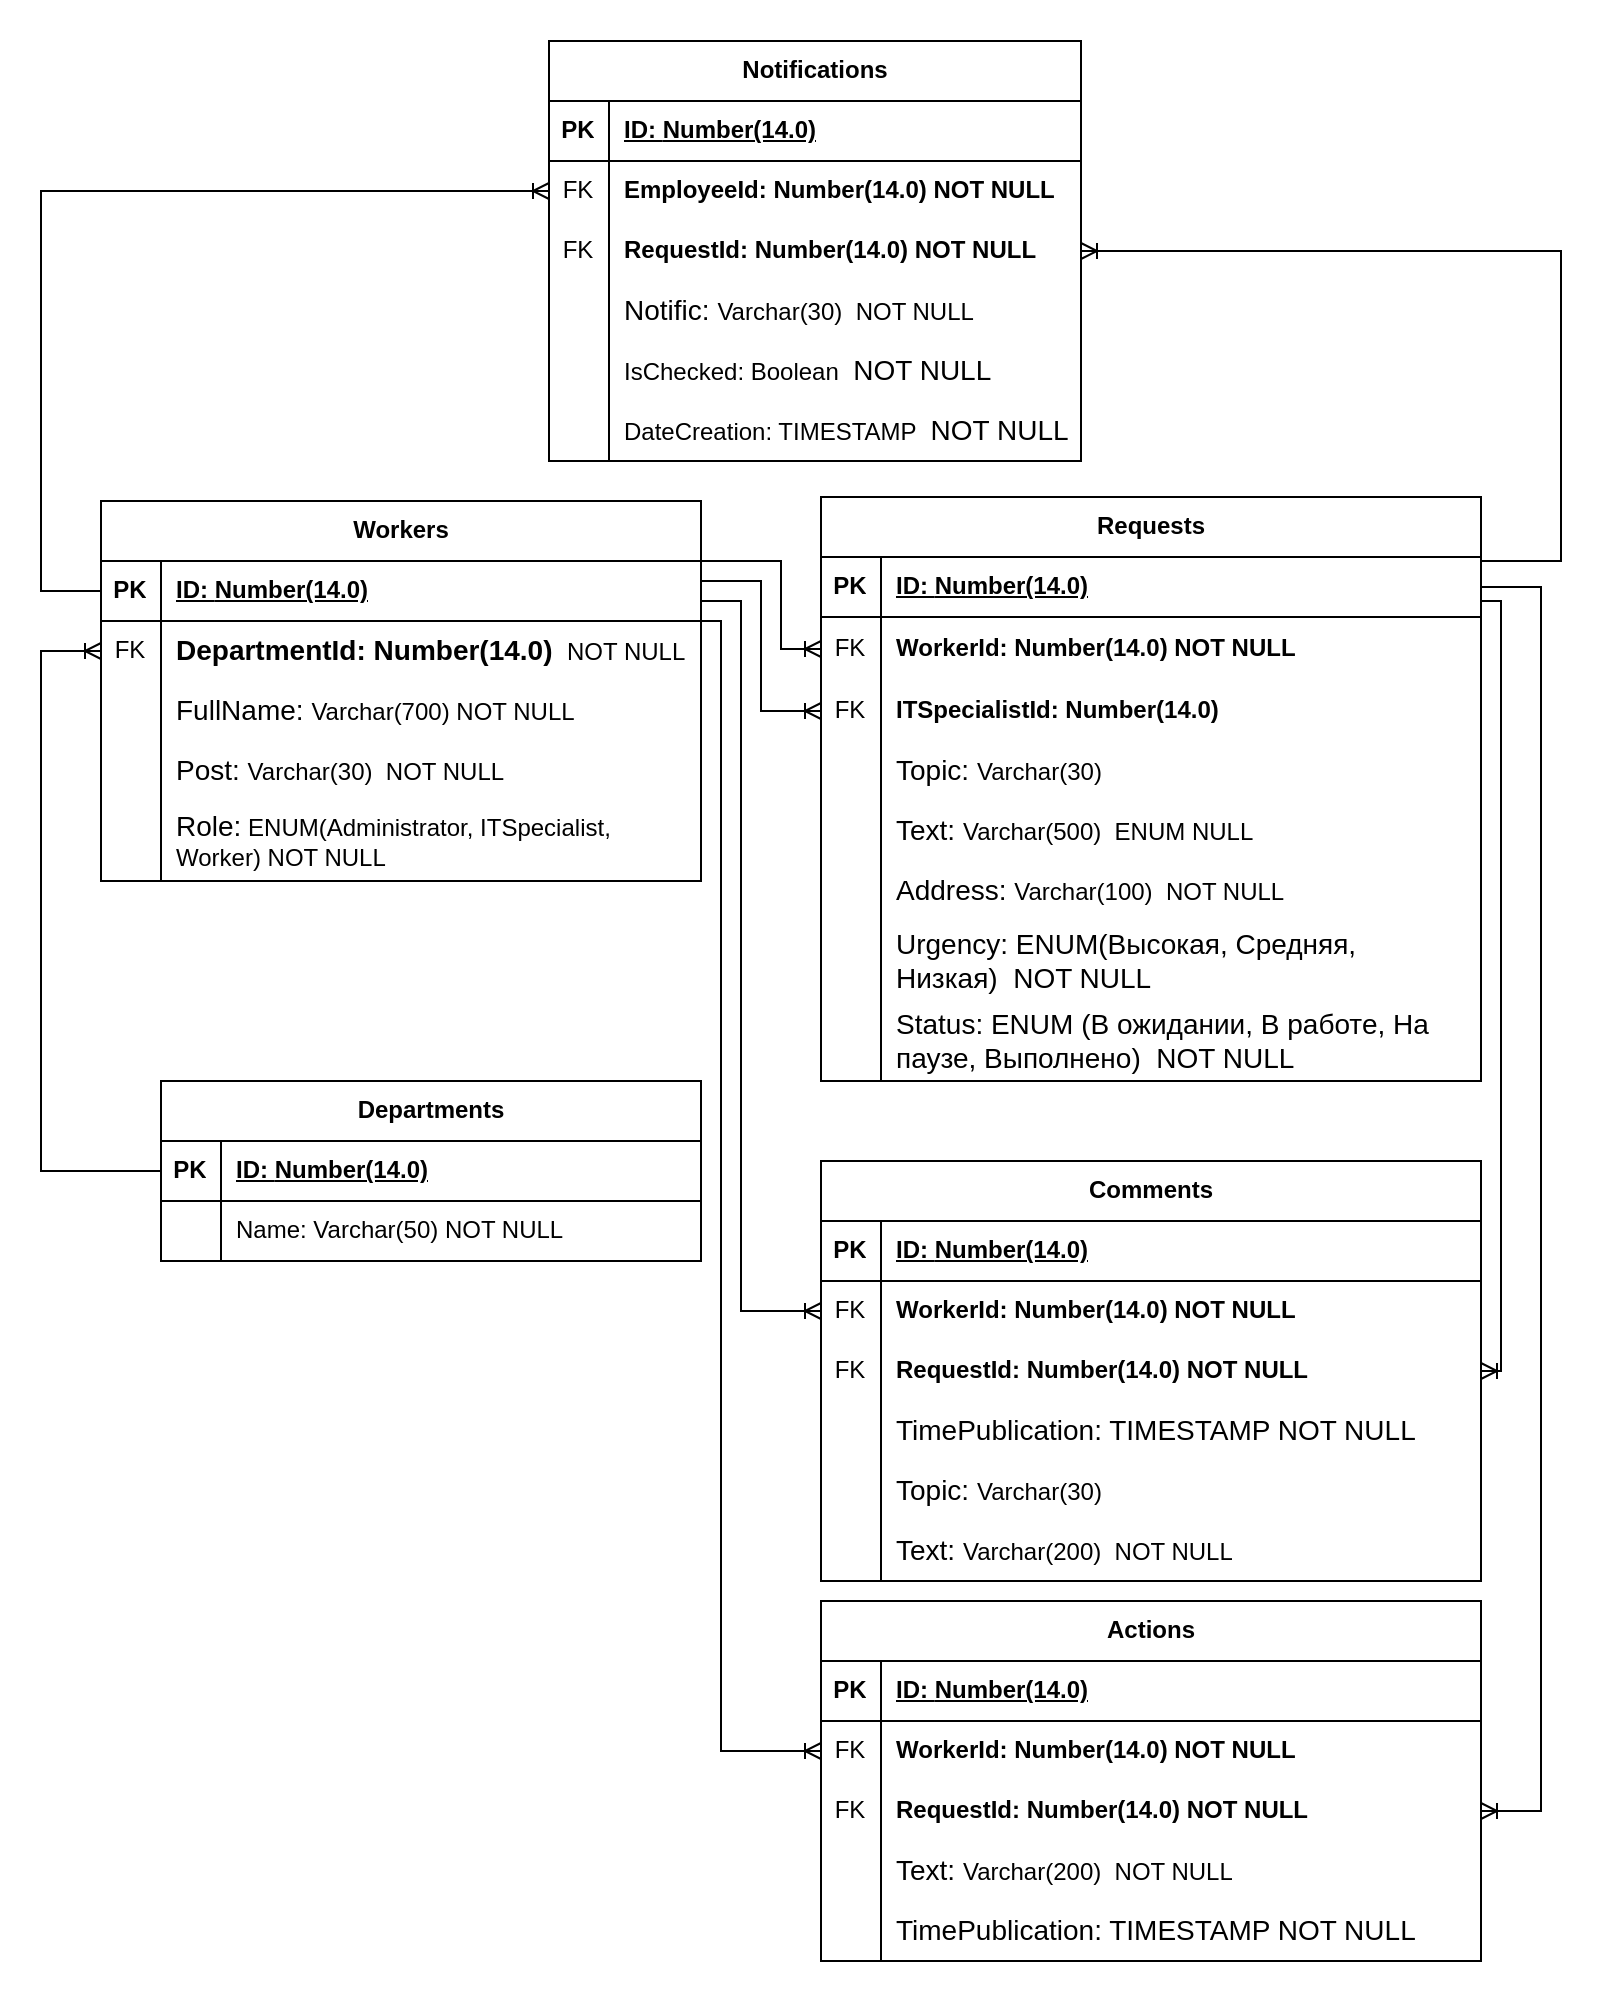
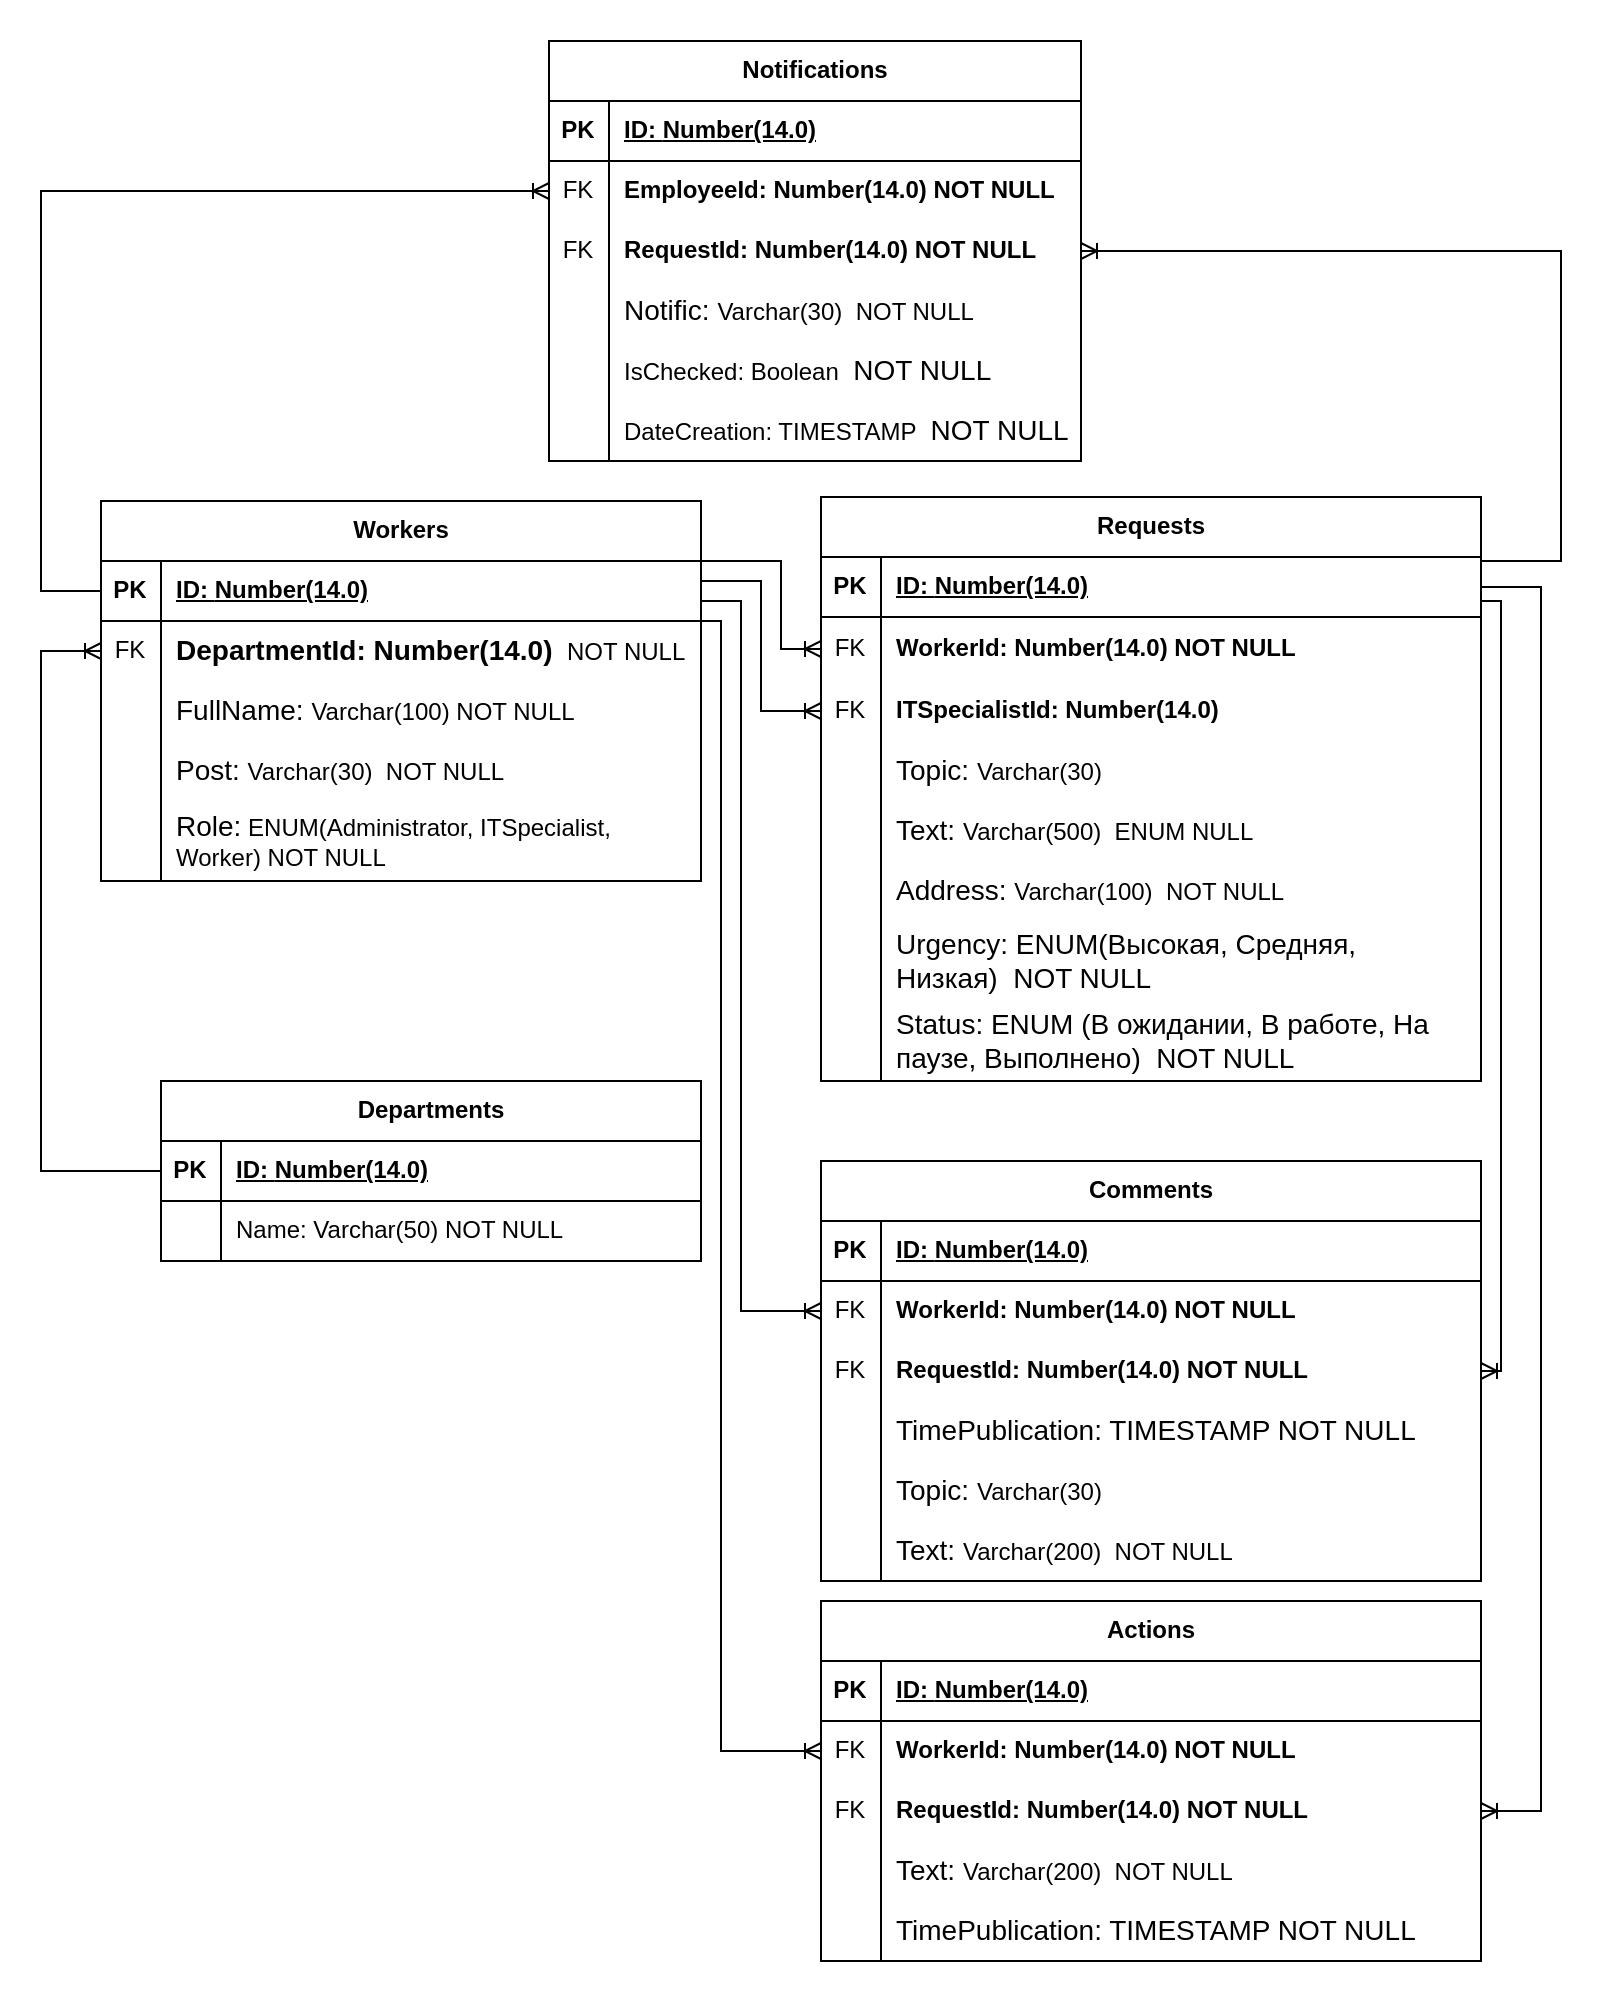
(370, 711) -> (370, 711)
